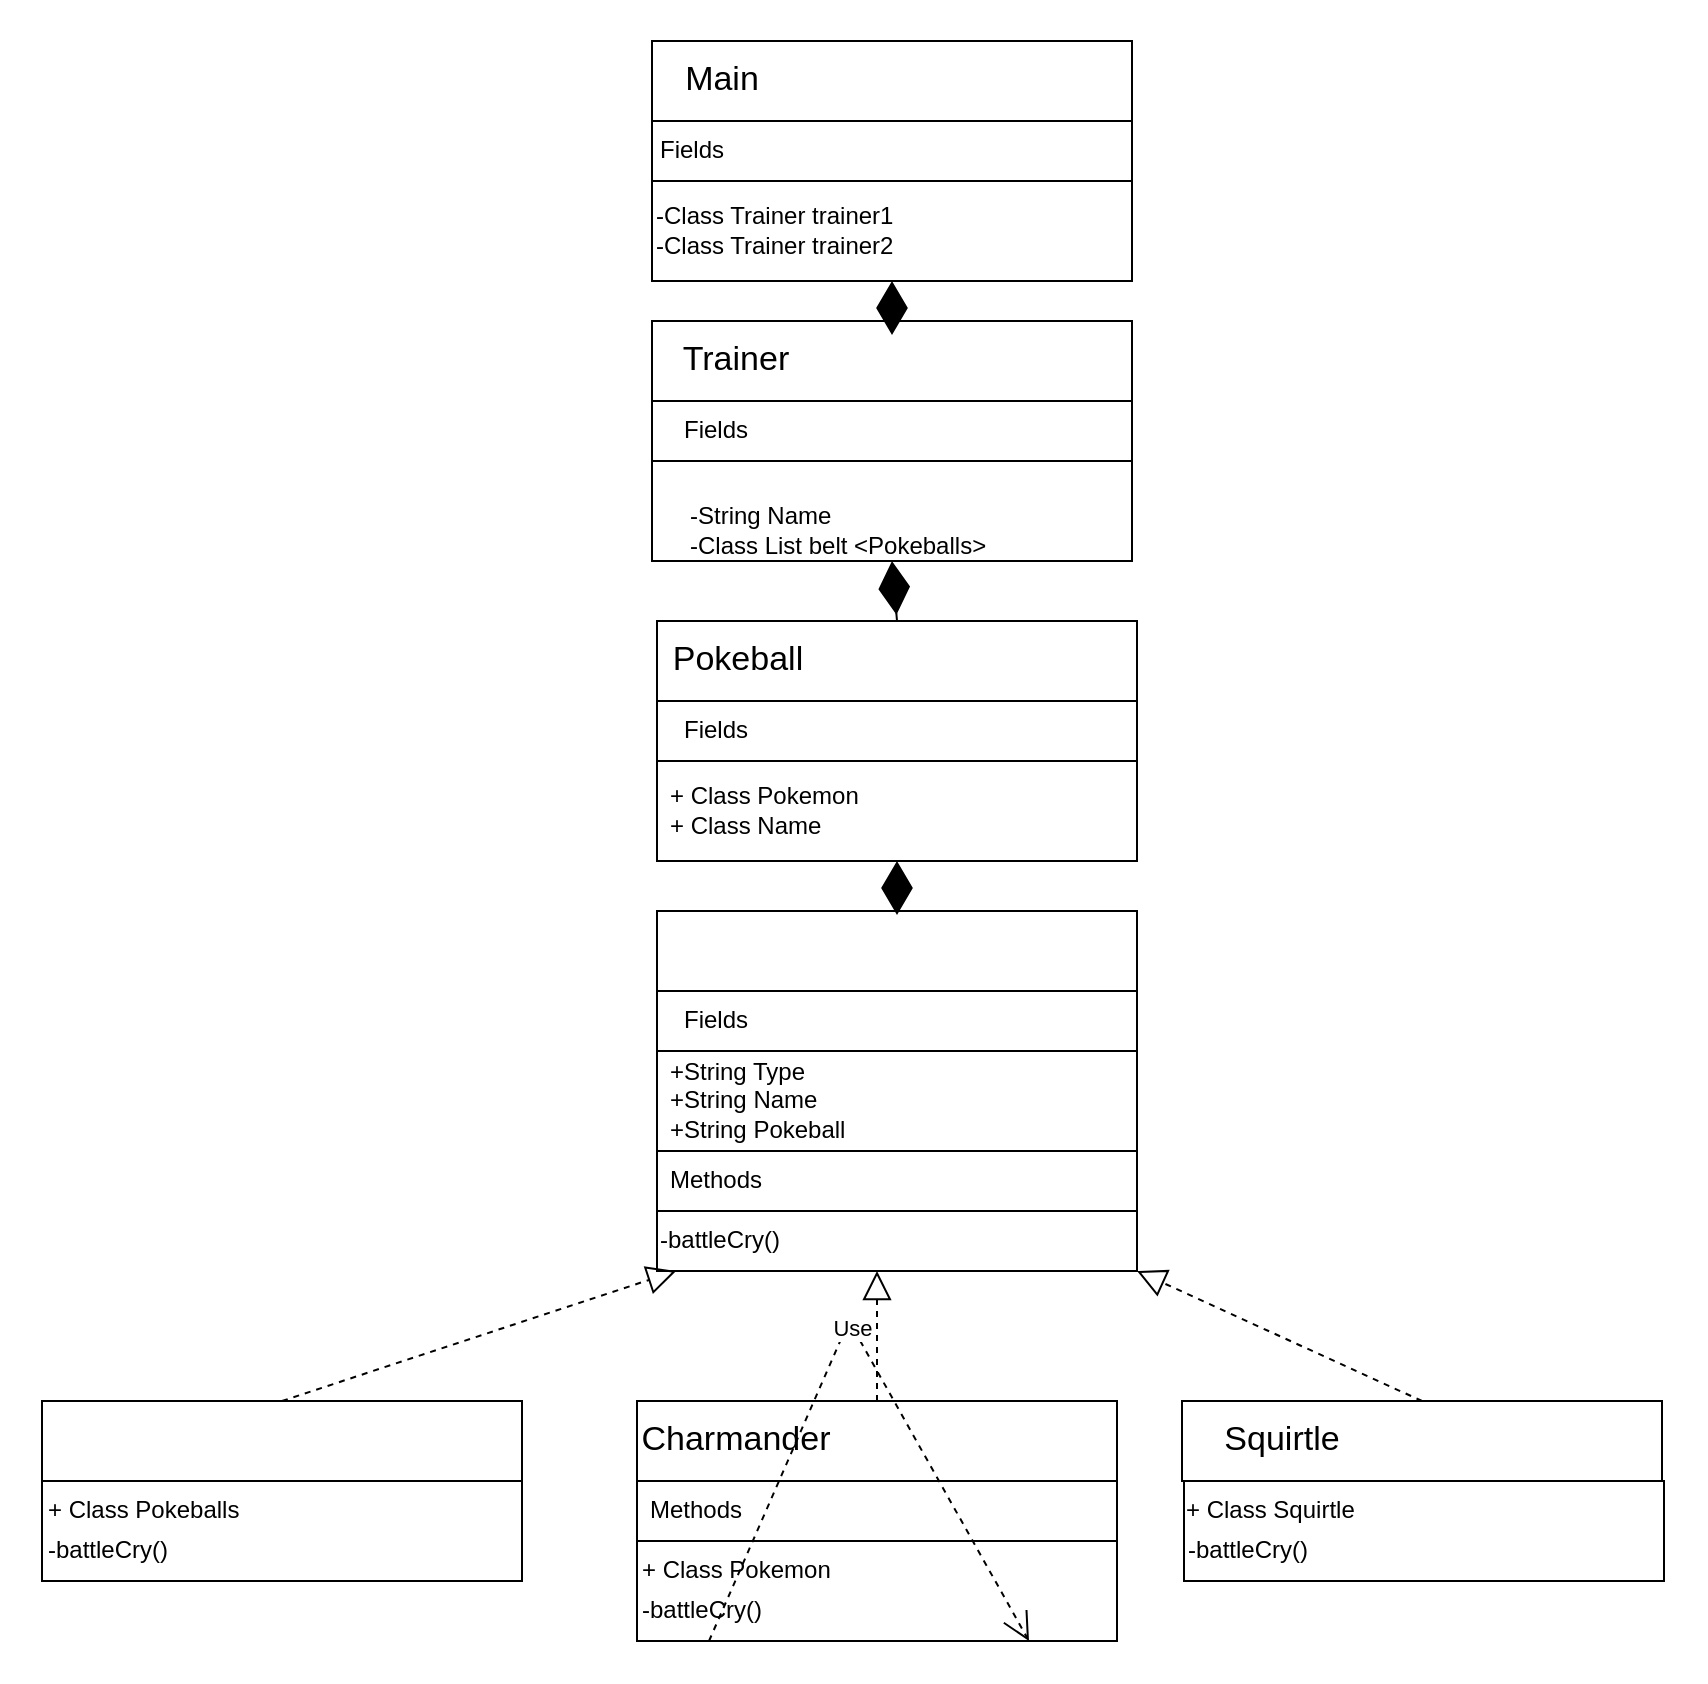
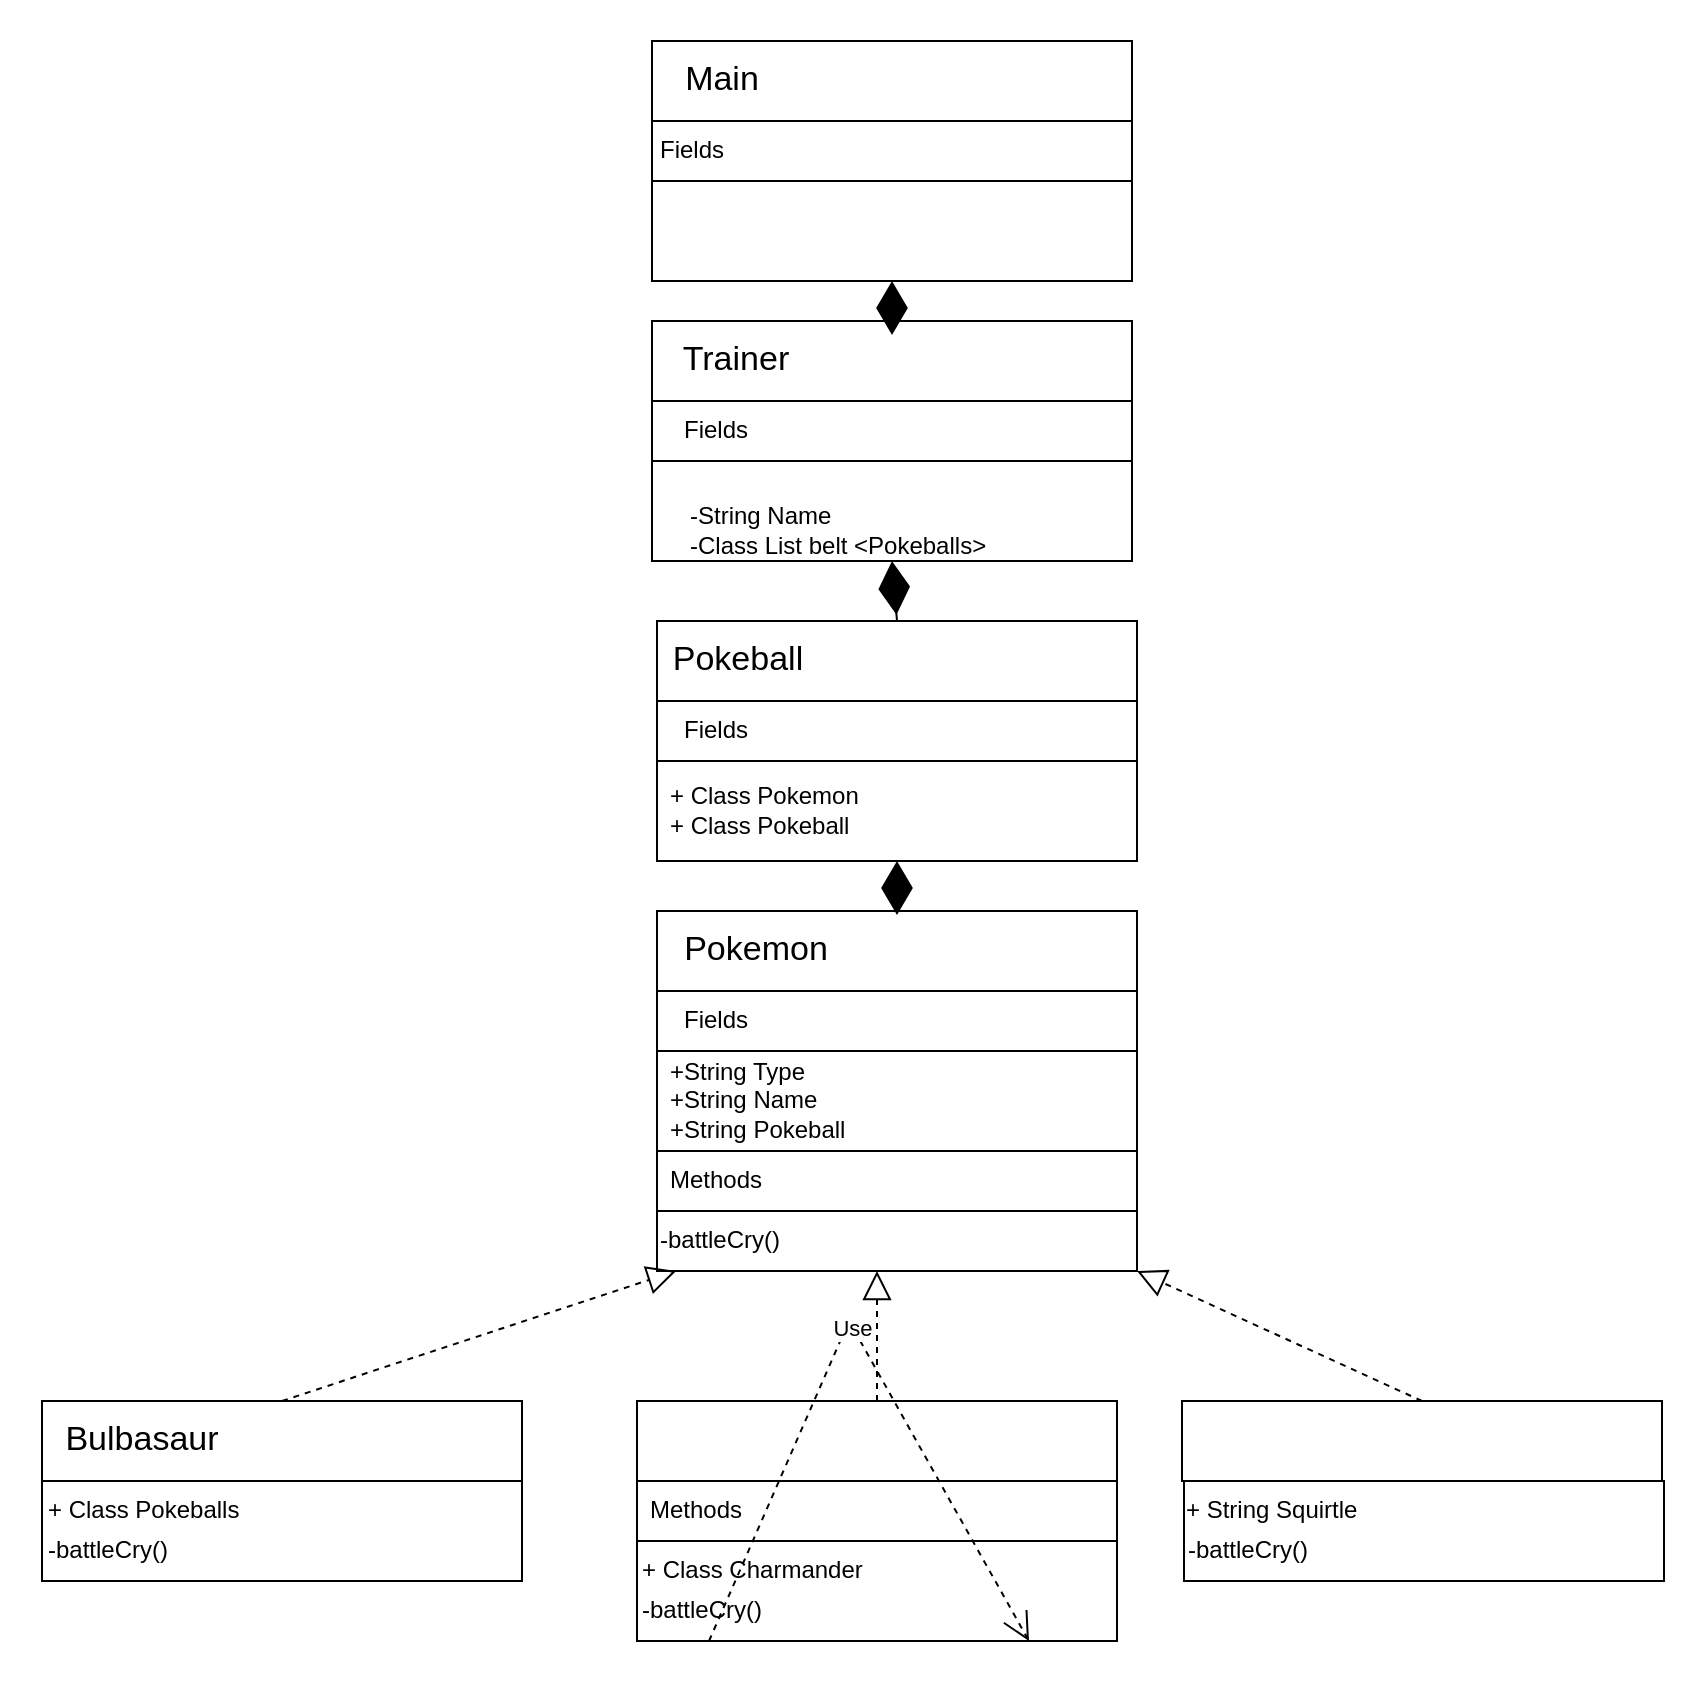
(877, 231) -> none
(762, 811) -> (763, 811)
none -> (757, 951)
none -> (142, 1441)
(737, 1441) -> none
(1282, 1441) -> none
(1279, 1511) -> (1286, 1511)
(734, 1571) -> (755, 1571)
